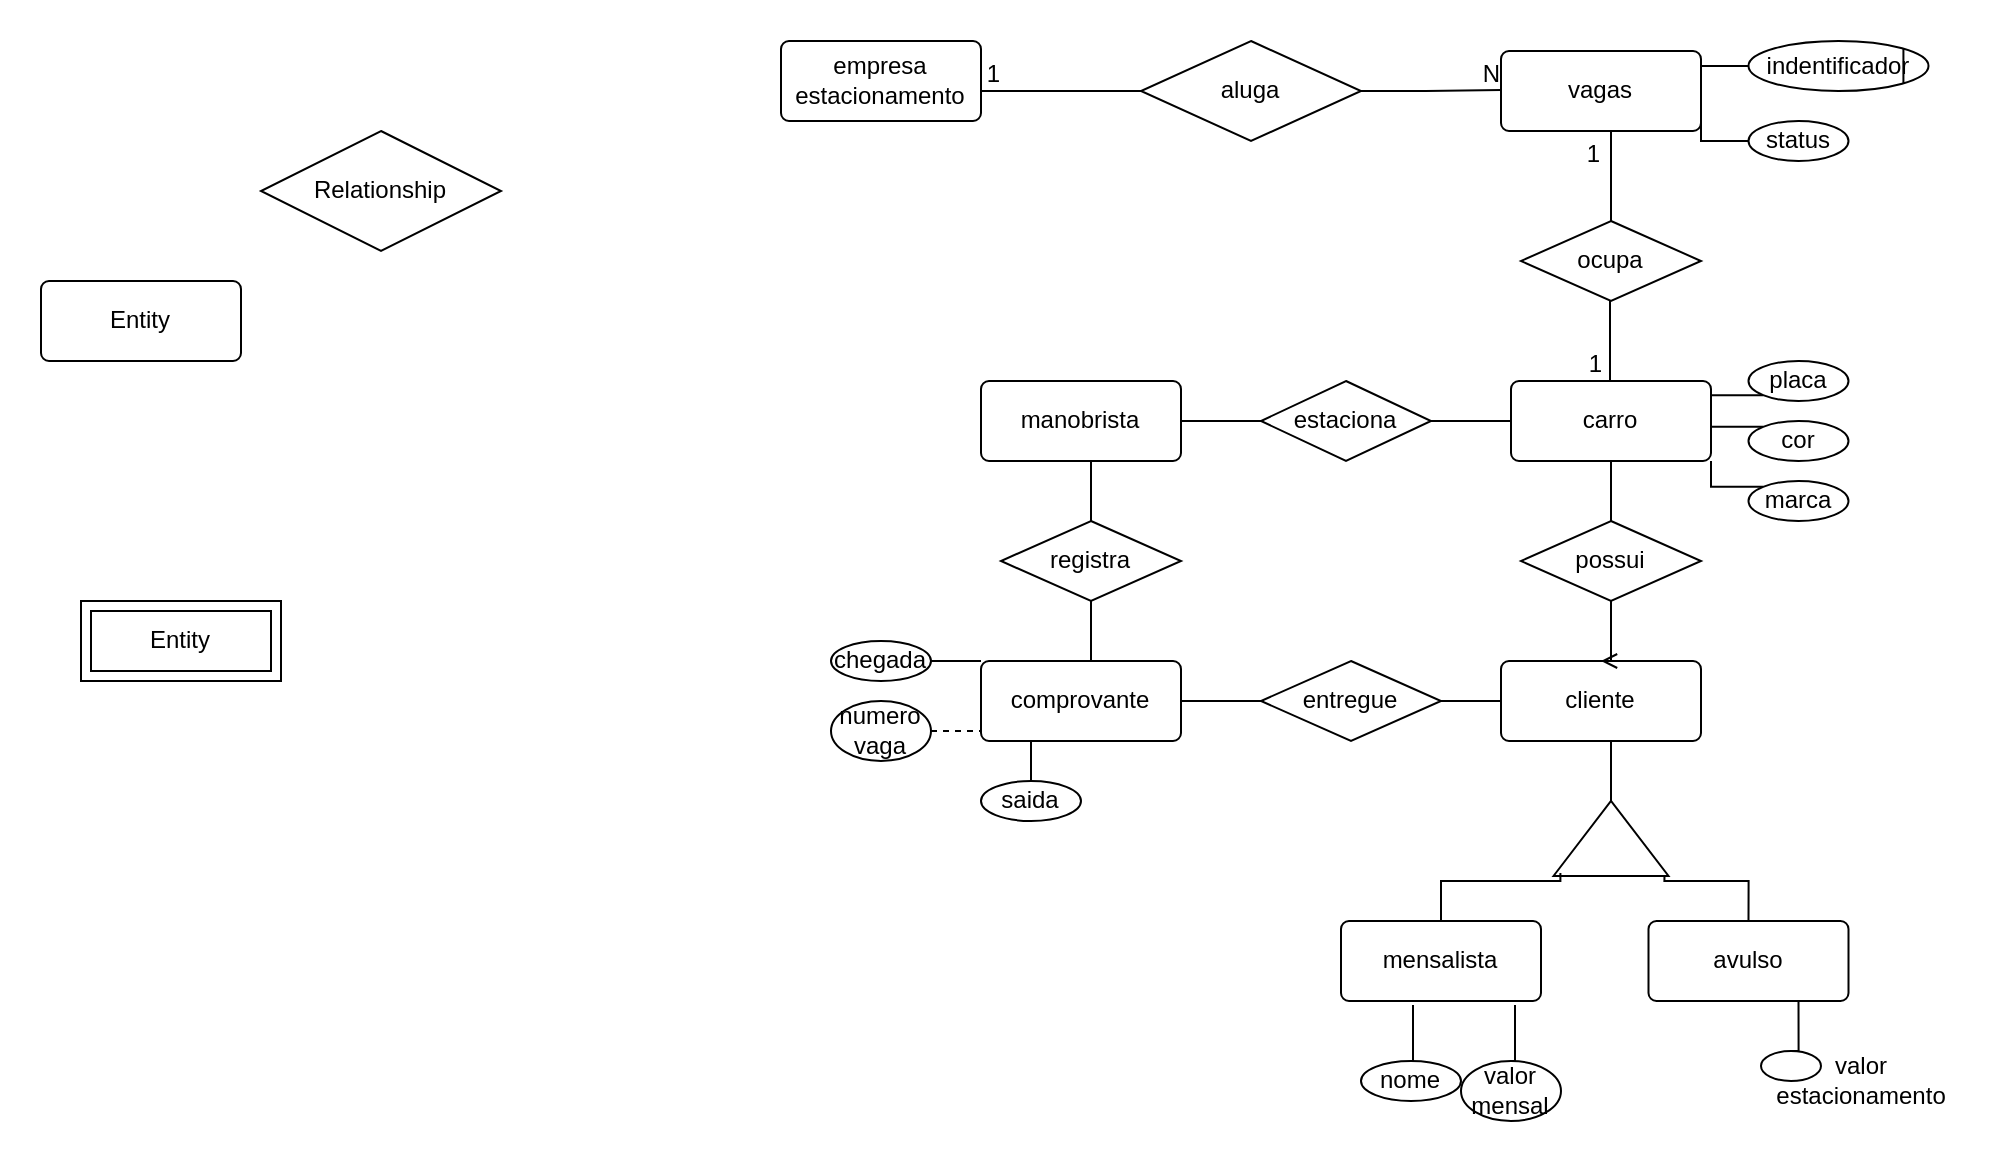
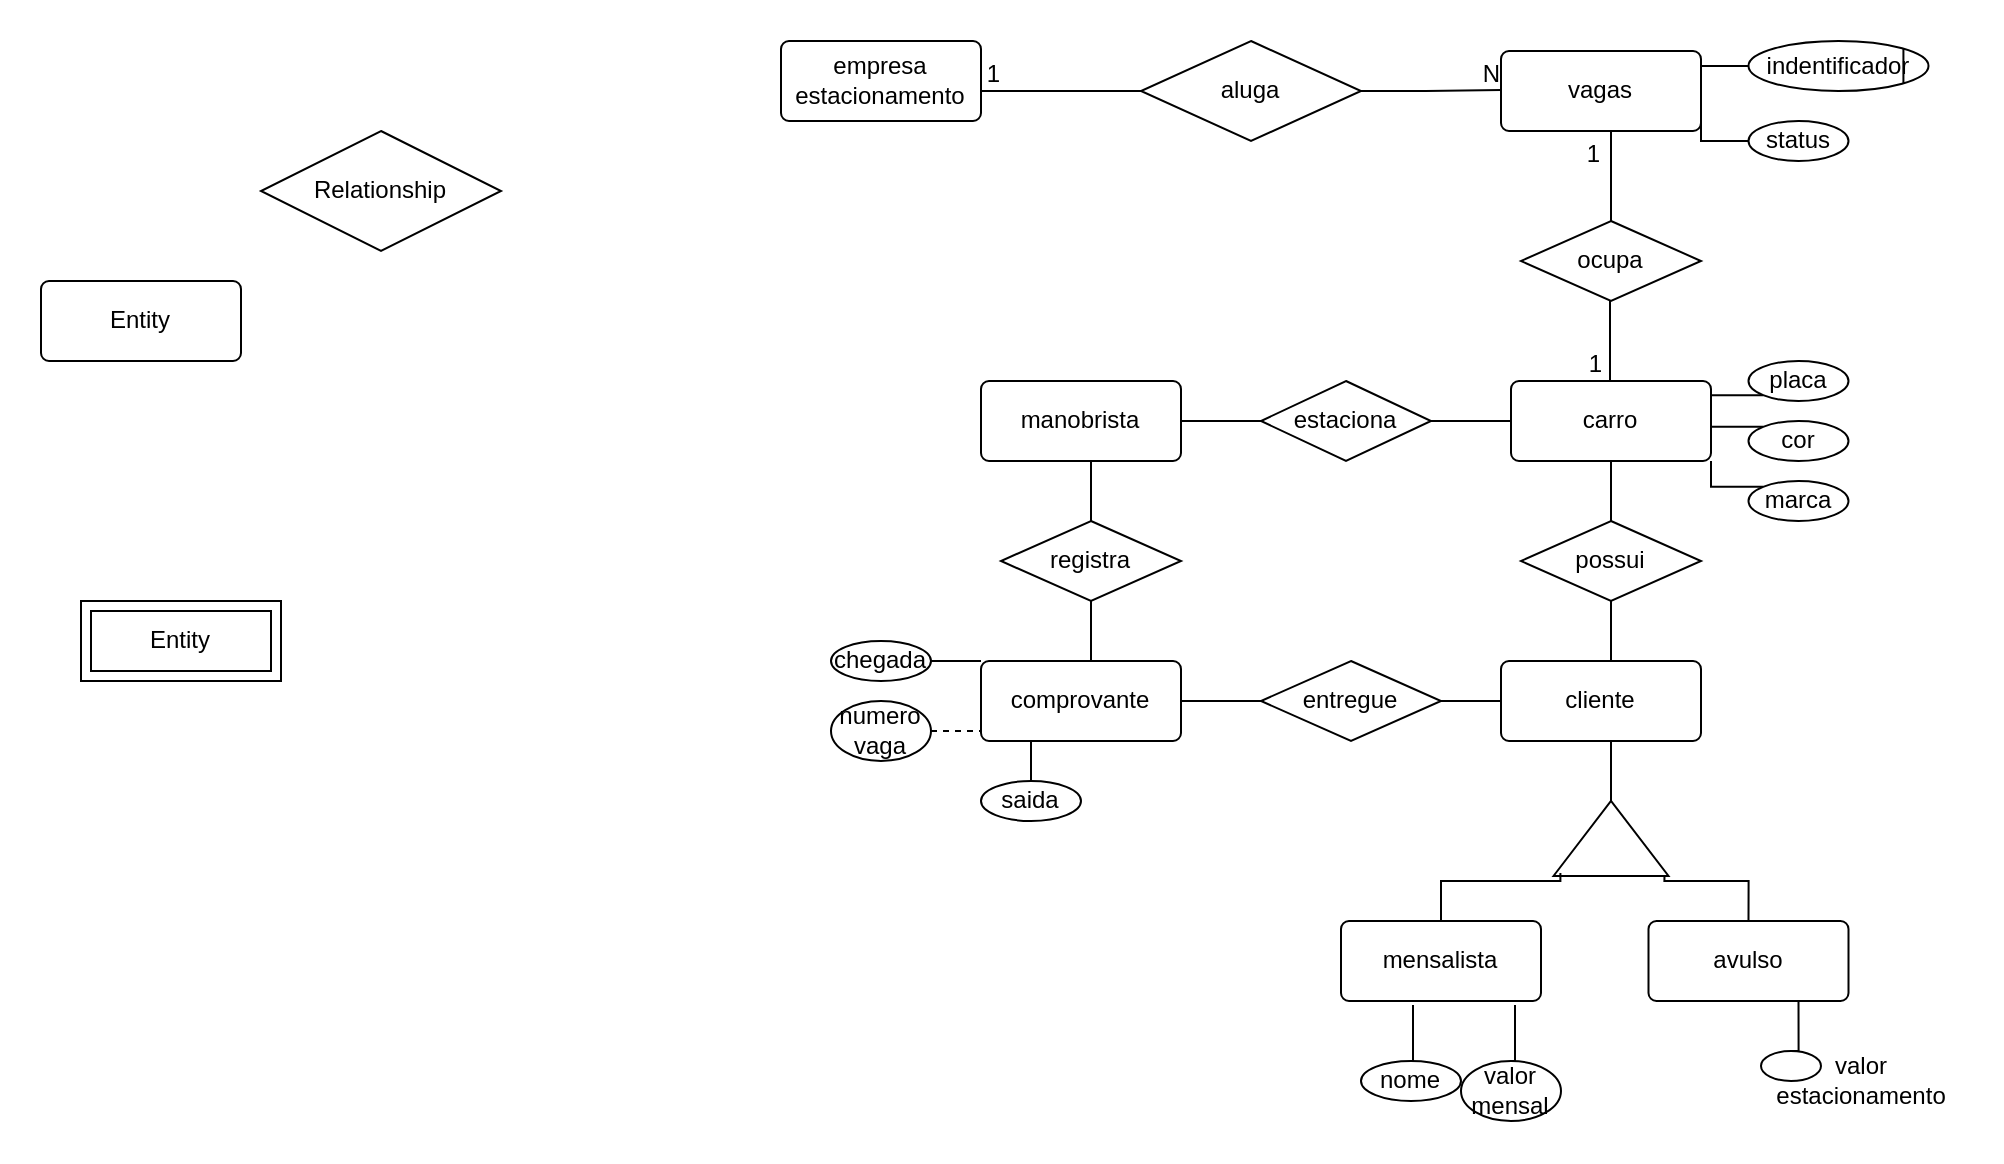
(1611, 659) -> (1611, 661)
